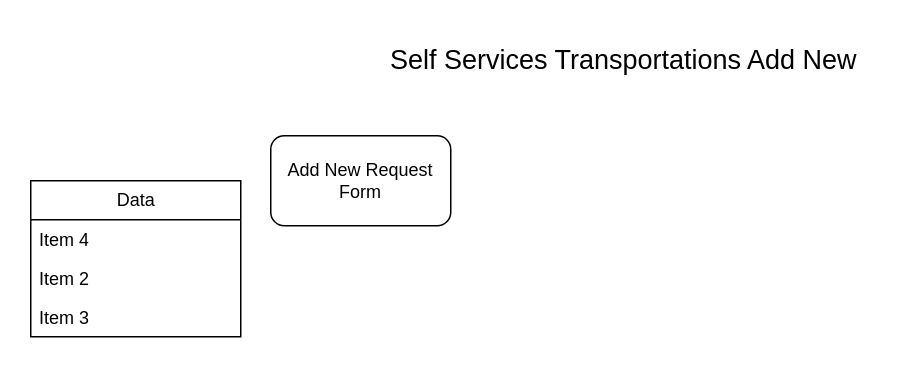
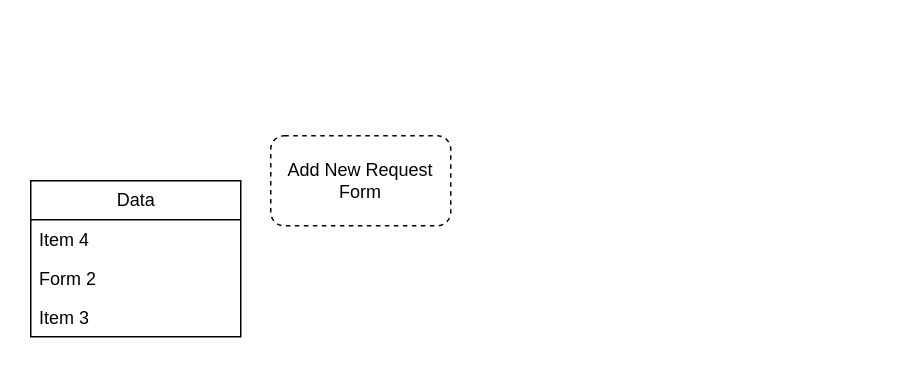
(623, 61) -> none
(361, 181) -> (361, 181)
(68, 280) -> (68, 280)
